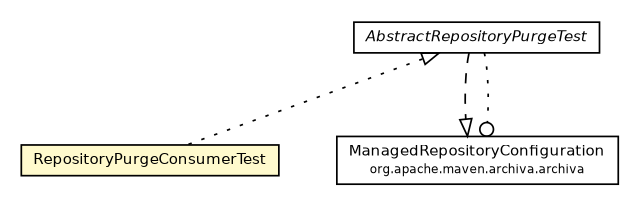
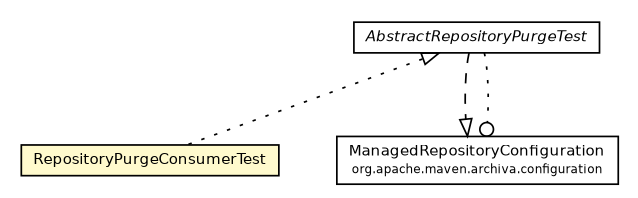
(478, 170) -> (478, 170)
